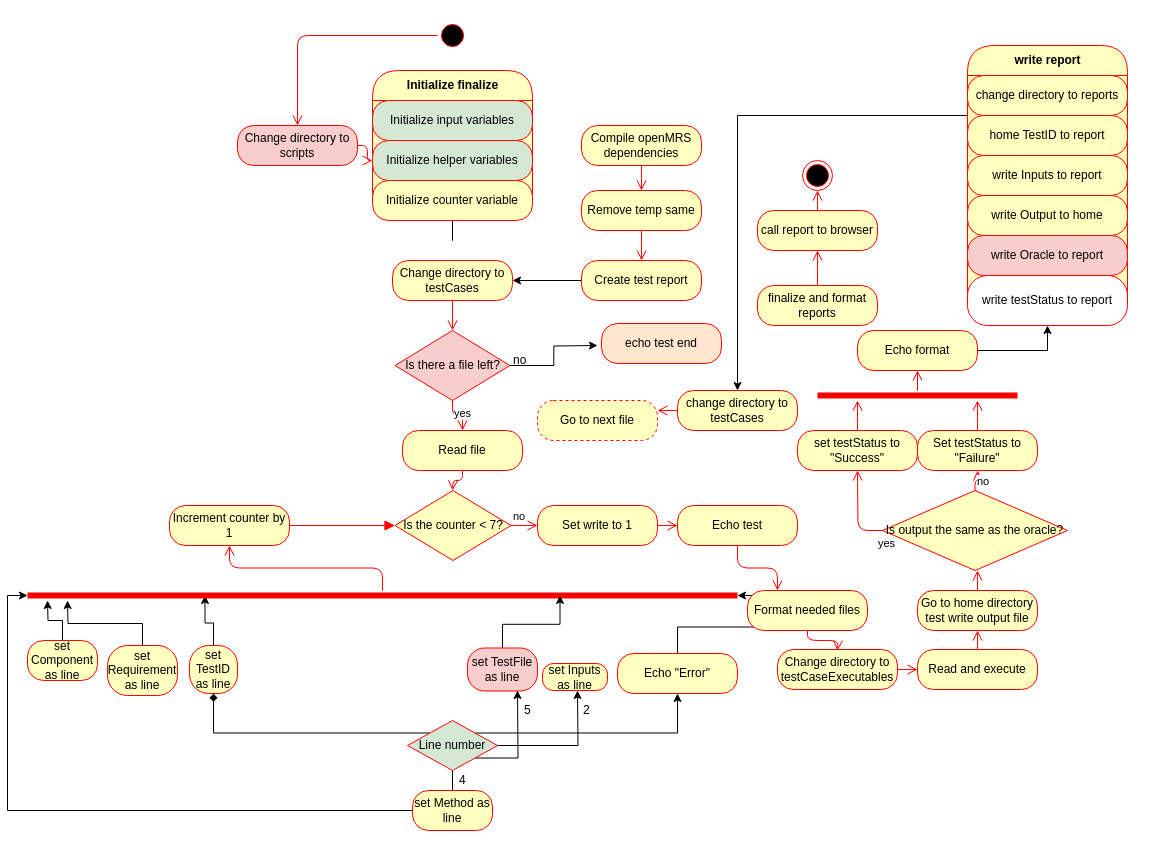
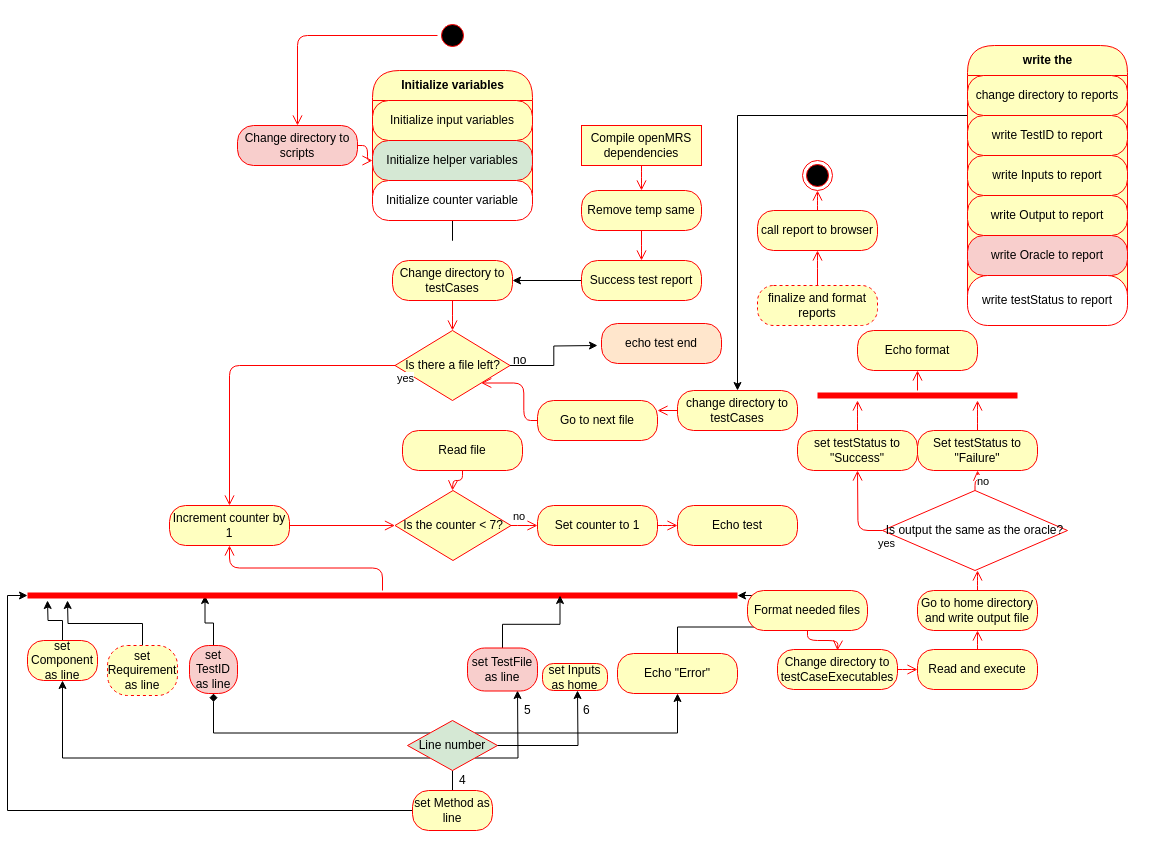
(1048, 61) -> (1048, 61)
(453, 86) -> (453, 86)
(453, 121) -> (453, 121)
(1048, 136) -> (1048, 136)
(642, 146) -> (642, 146)
(453, 201) -> (453, 201)
(1048, 216) -> (1048, 216)
(642, 281) -> (642, 281)
(818, 306) -> (818, 306)
(1022, 351) -> none
(453, 366) -> (453, 366)
none -> (523, 388)
(458, 416) -> (249, 366)
(598, 421) -> (598, 421)
(383, 526) -> (387, 526)
(598, 526) -> (598, 526)
(975, 531) -> (975, 531)
(757, 568) -> none
(978, 611) -> (978, 611)
(214, 670) -> (214, 670)
(143, 671) -> (143, 671)
(575, 678) -> (575, 678)
(587, 711) -> (587, 711)
none -> (211, 758)
